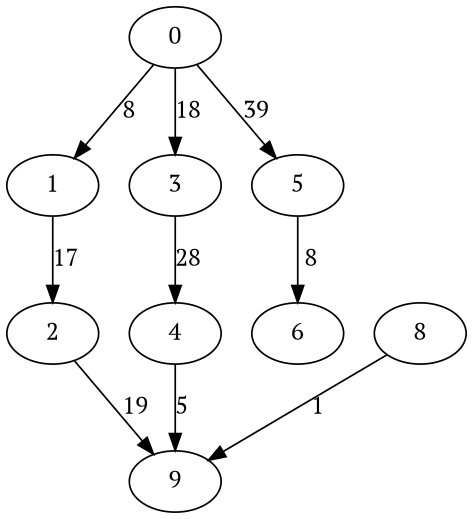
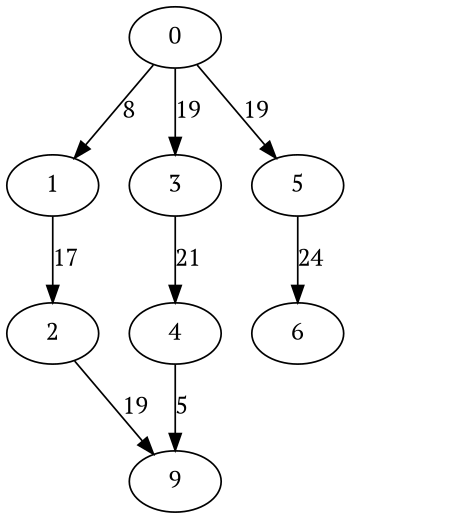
(189, 111) -> (189, 111)
(257, 111) -> (257, 111)
(189, 259) -> (189, 259)
(311, 259) -> (311, 259)
(420, 333) -> none
